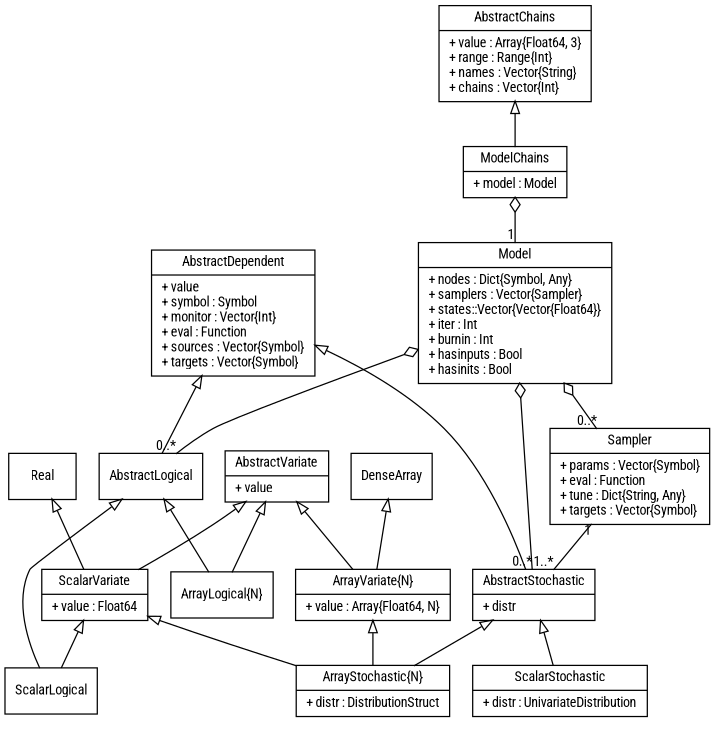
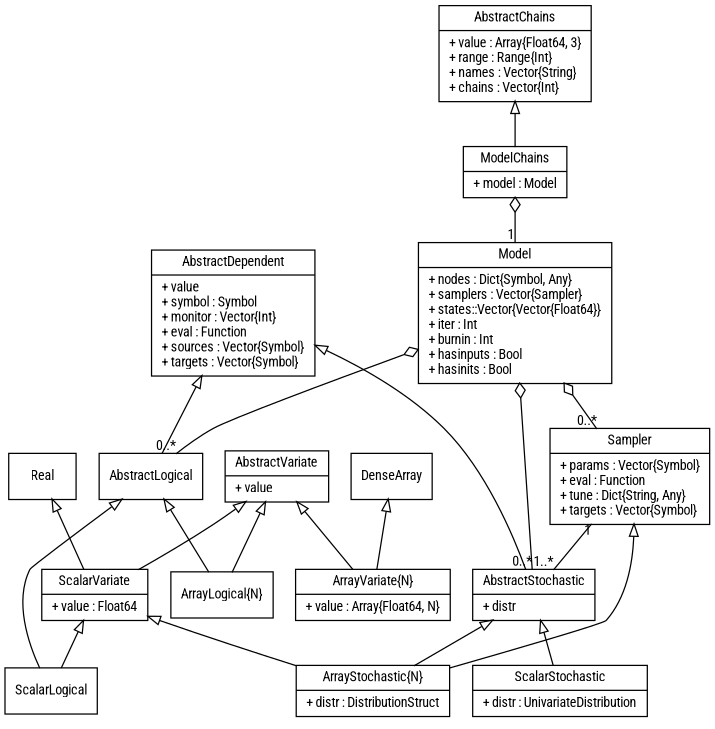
(373, 649) -> (571, 632)
